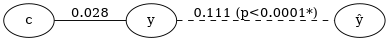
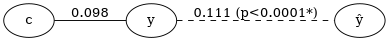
(90, 14) -> (90, 14)
